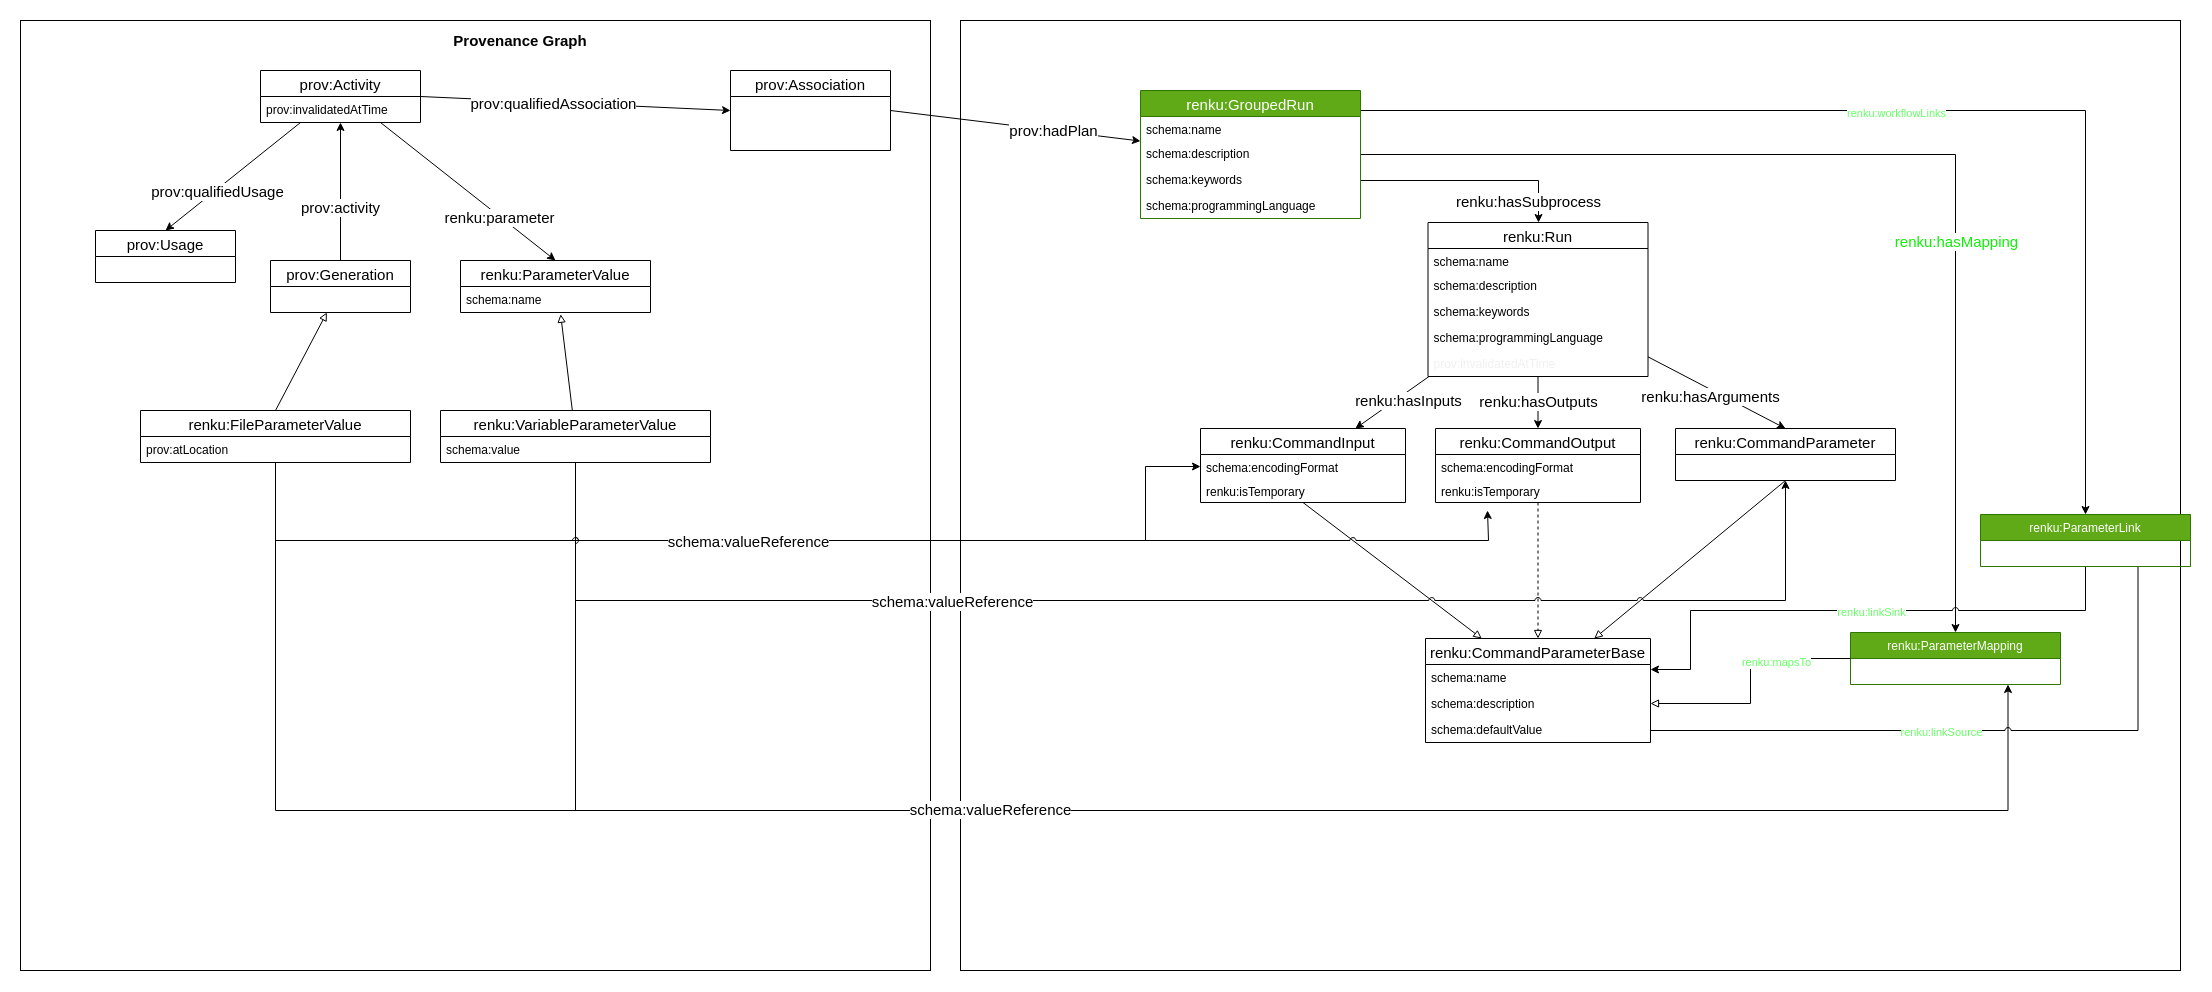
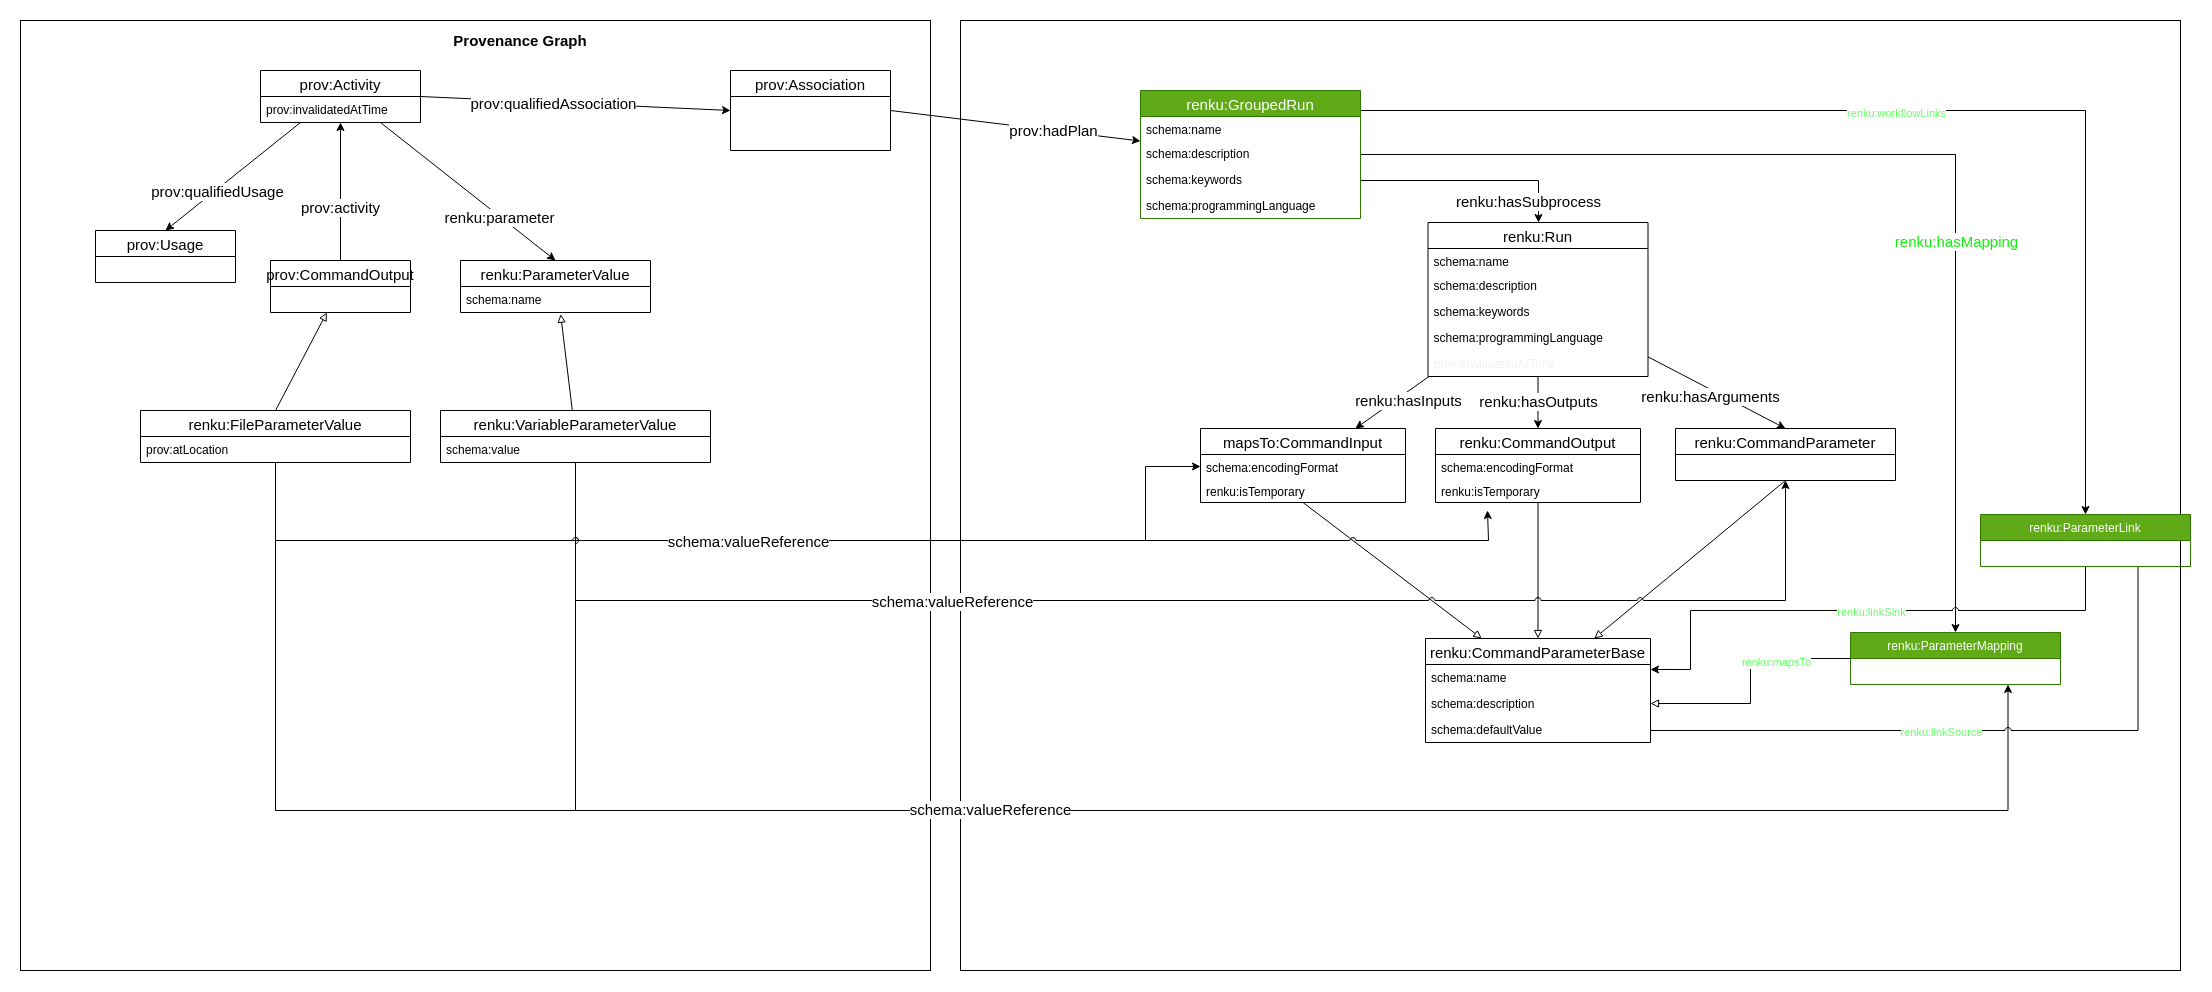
(340, 275) -> (340, 275)
(1303, 443) -> (1303, 443)
(1538, 566) -> (1538, 566)
